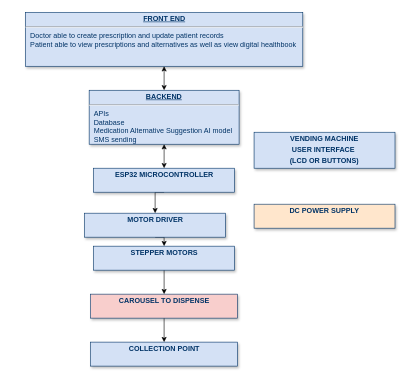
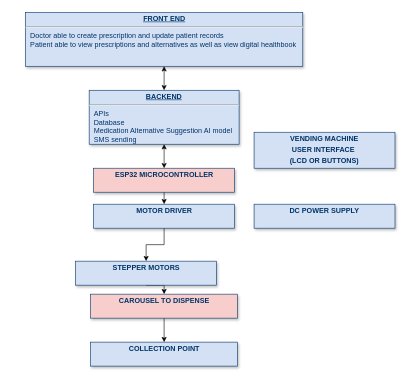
(164, 180) -> (164, 180)
(325, 216) -> (325, 216)
(155, 225) -> (164, 216)
(164, 258) -> (146, 273)
